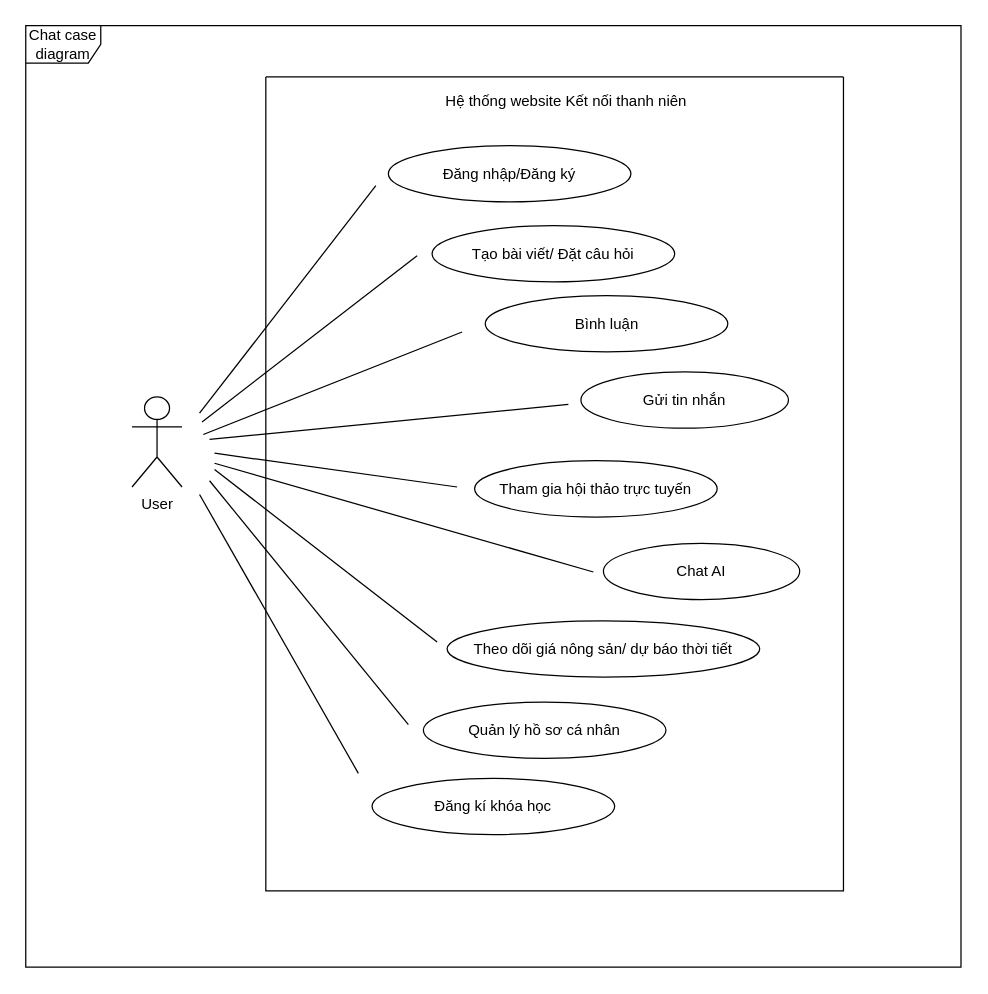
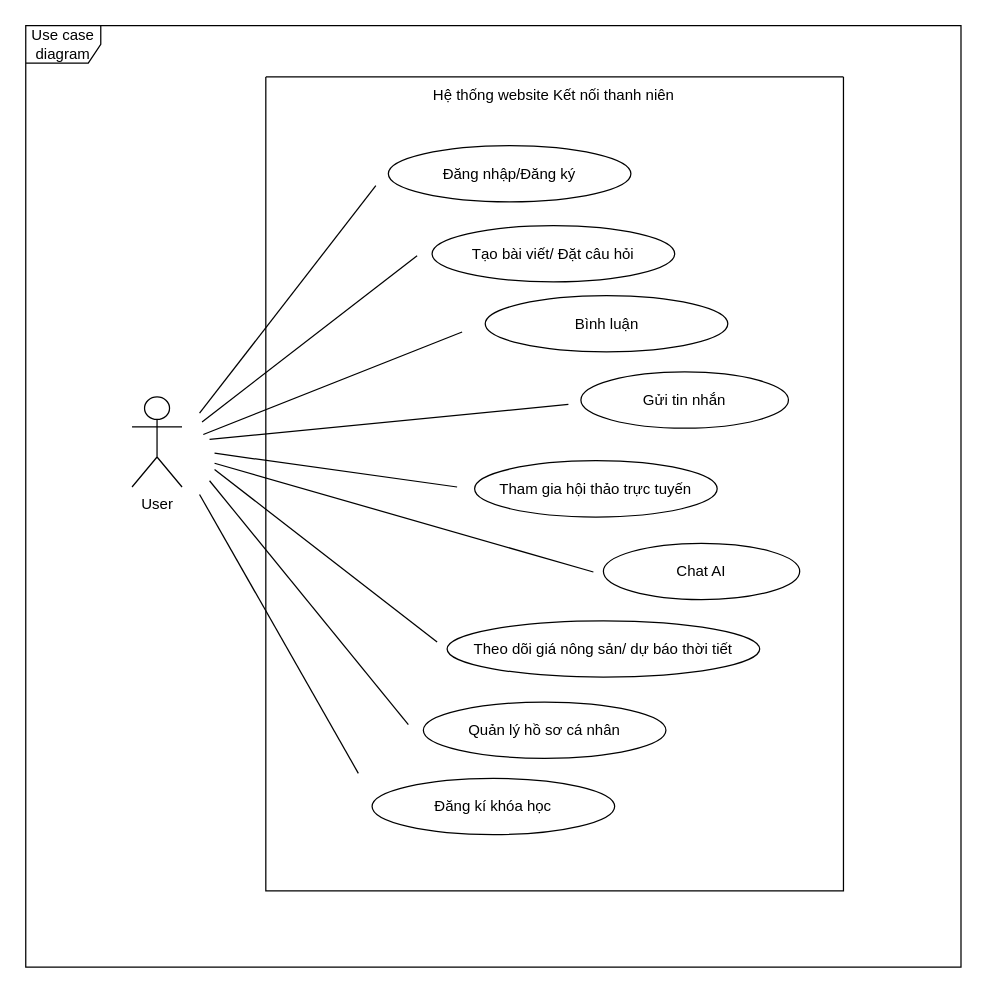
(63, 44) -> (63, 44)
(566, 102) -> (553, 96)
